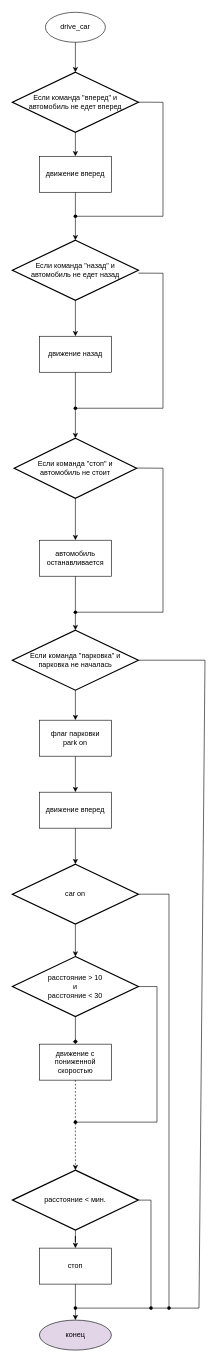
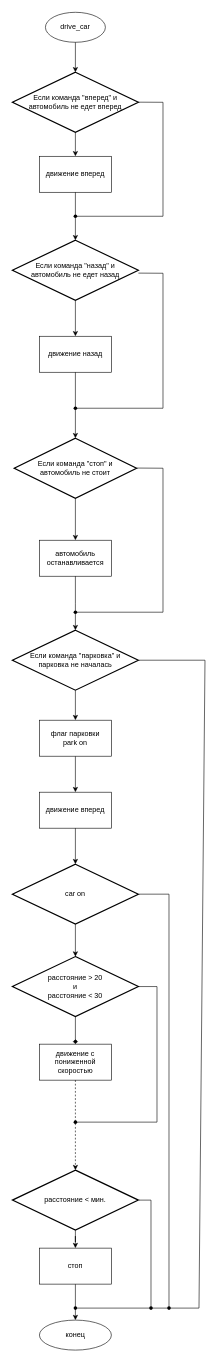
(75, 987) -> (75, 987)
(75, 1335) -> (75, 1335)
